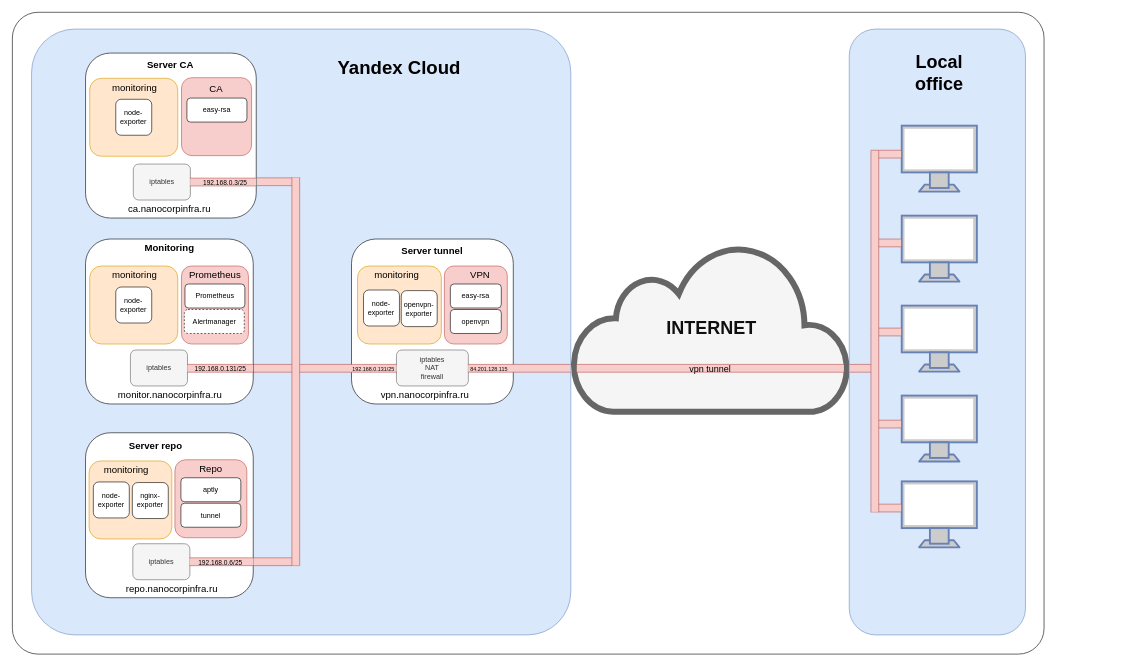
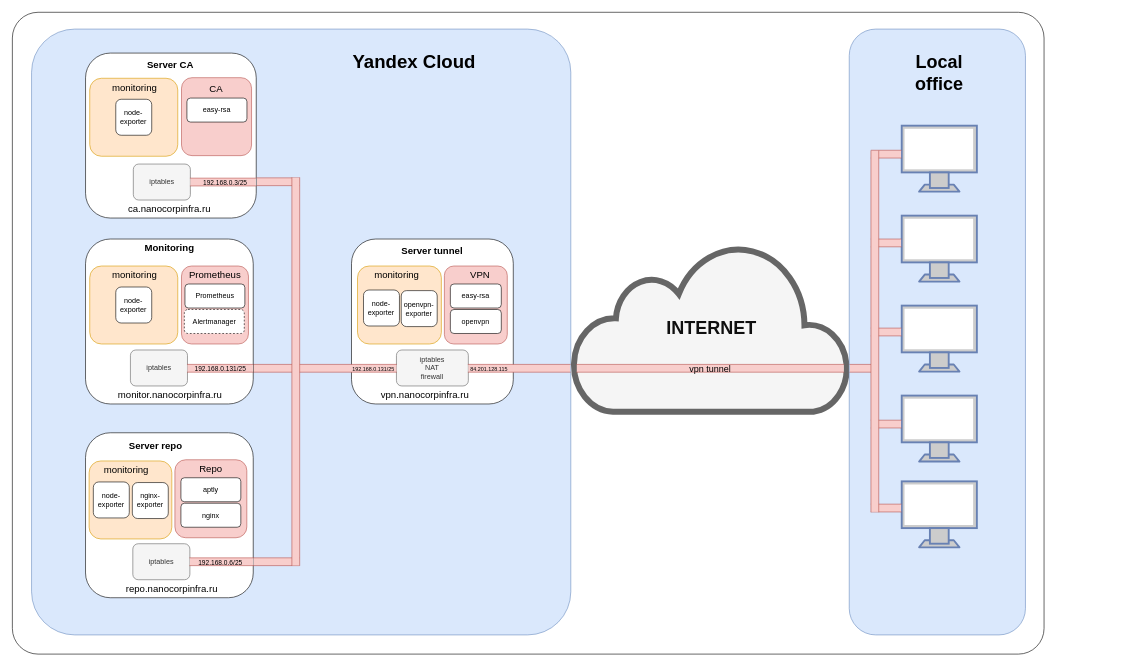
(399, 68) -> (414, 62)
(211, 516) -> (211, 516)
